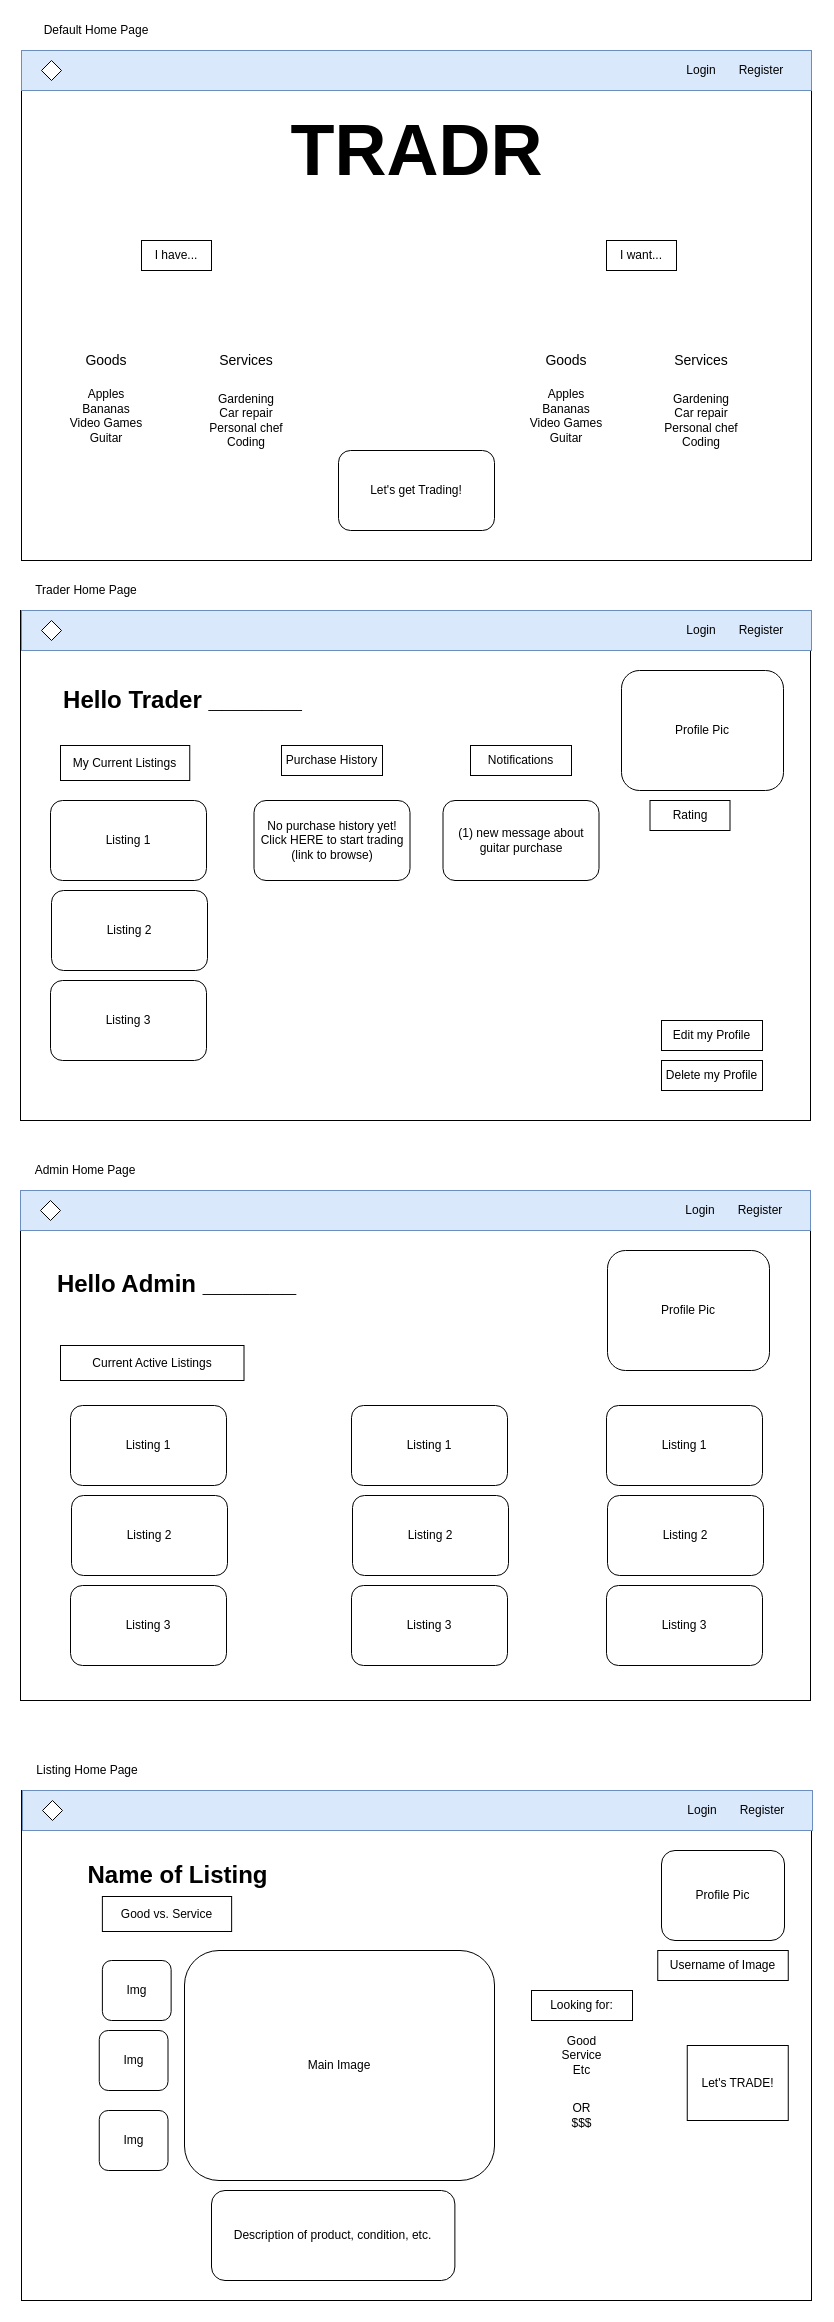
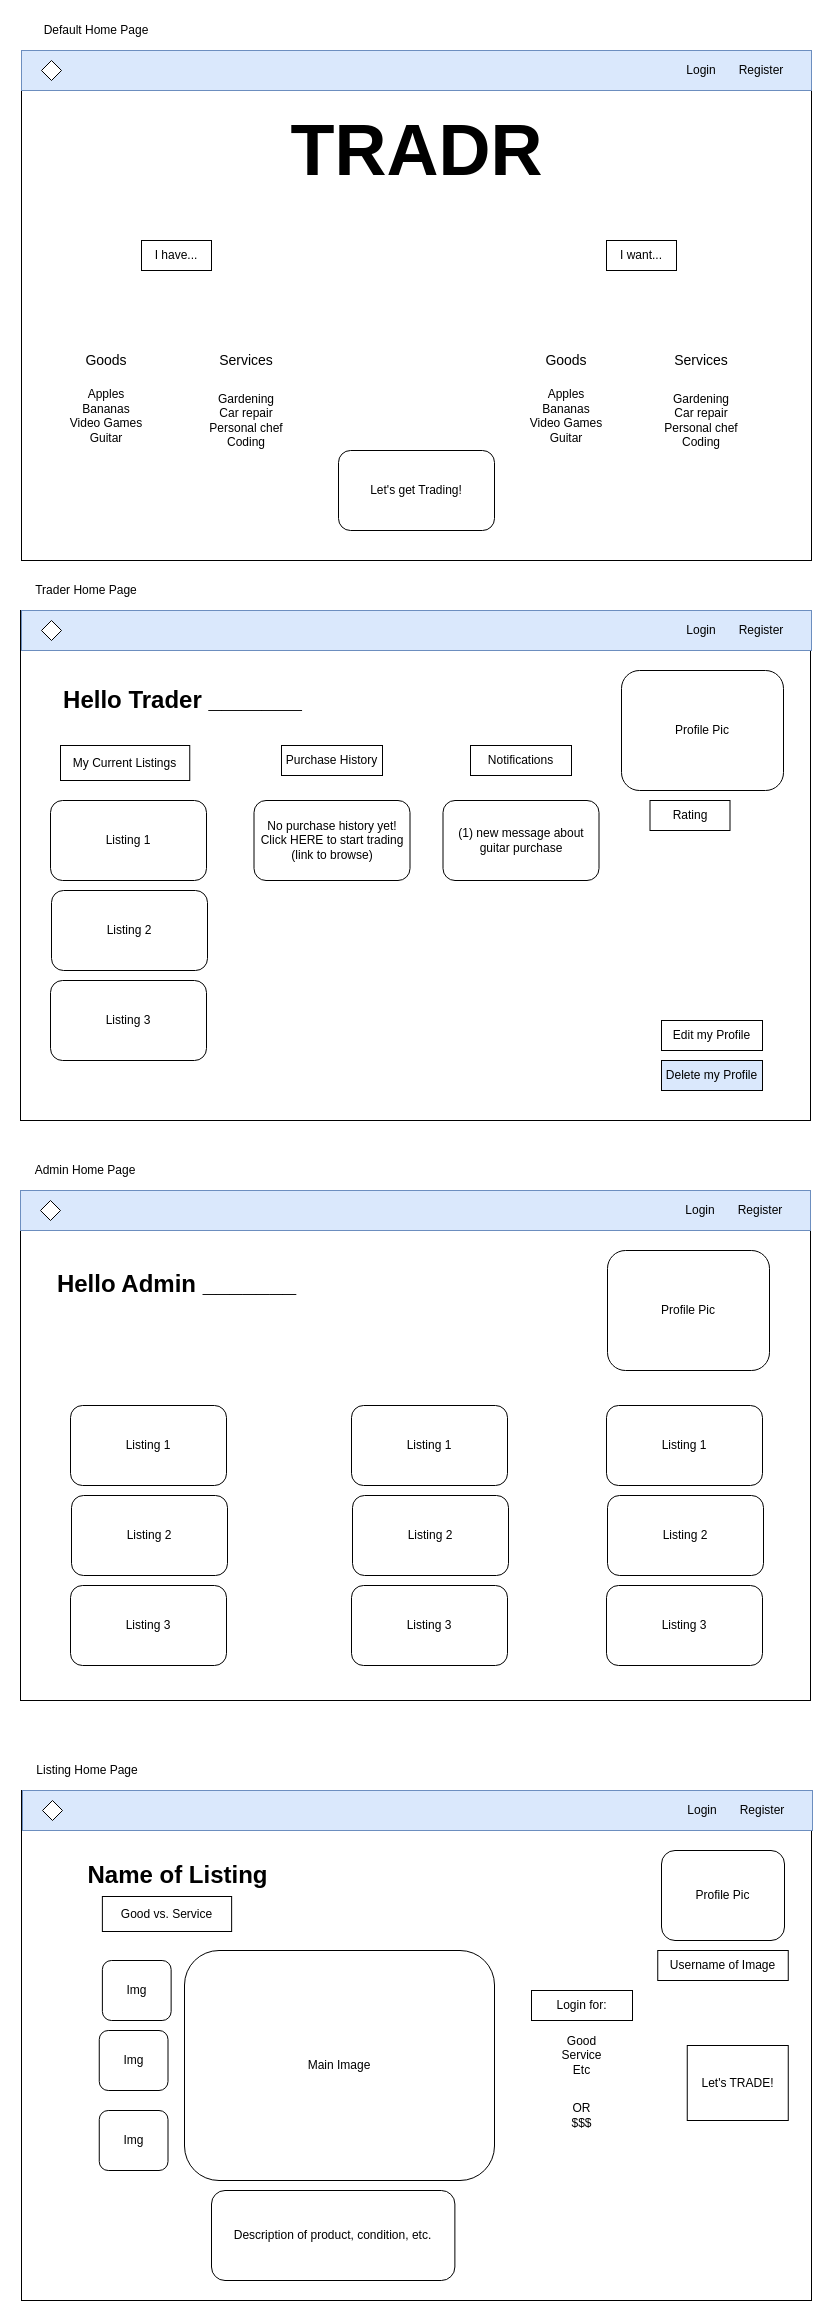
(712, 1076) -> (712, 1076)
(152, 1363) -> none
(582, 2006) -> (582, 2006)
